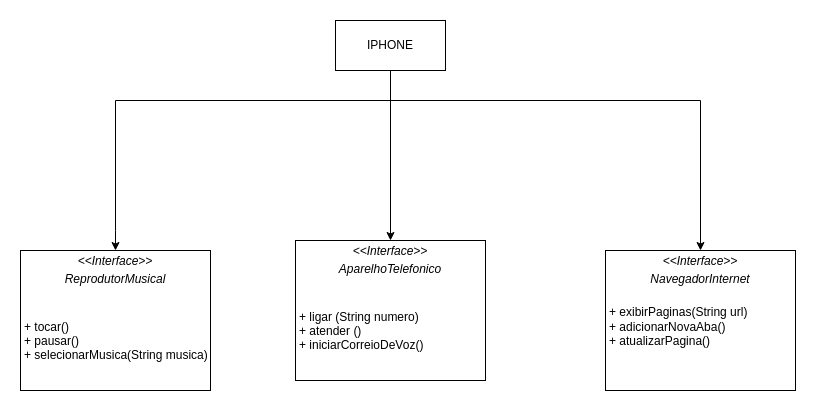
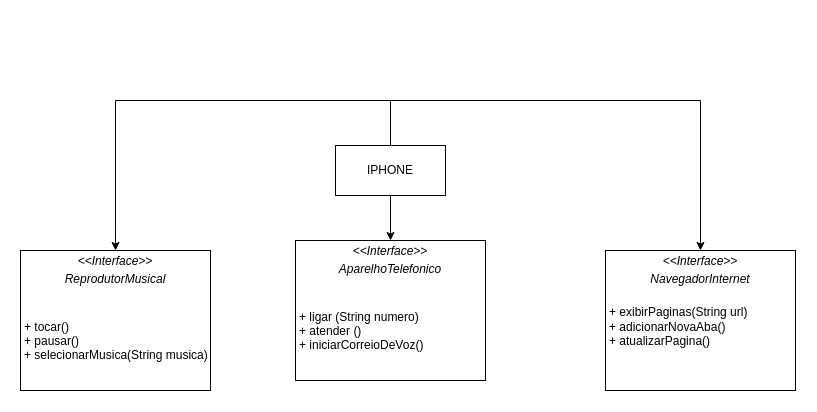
(391, 46) -> (391, 171)
